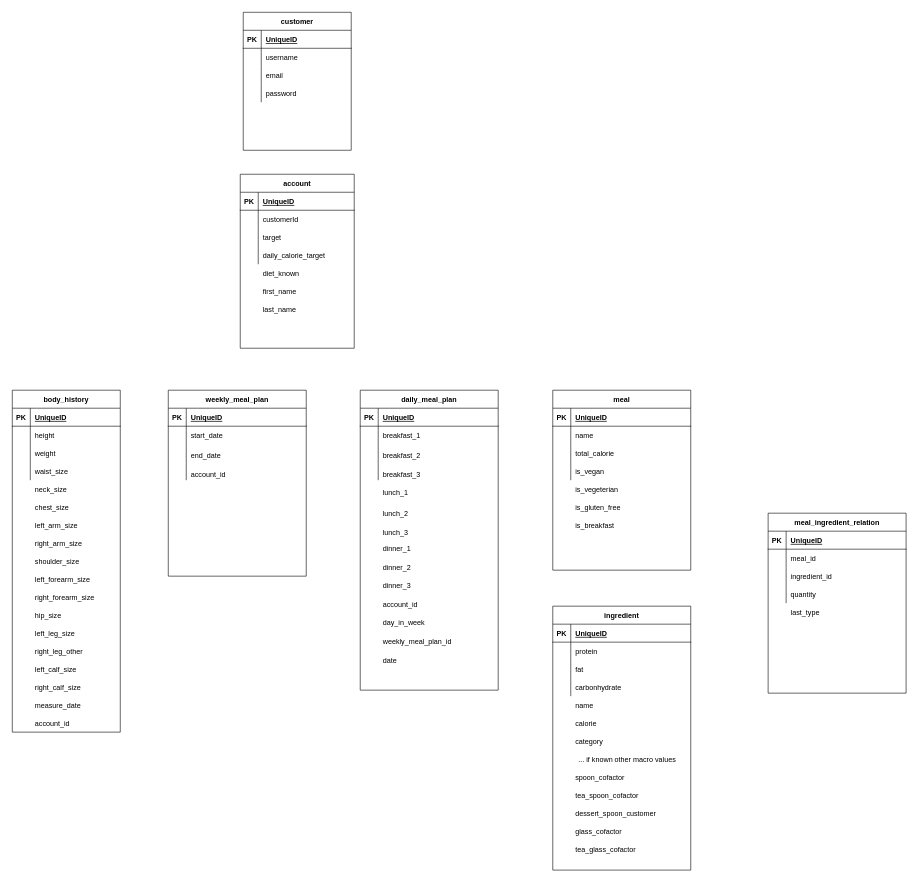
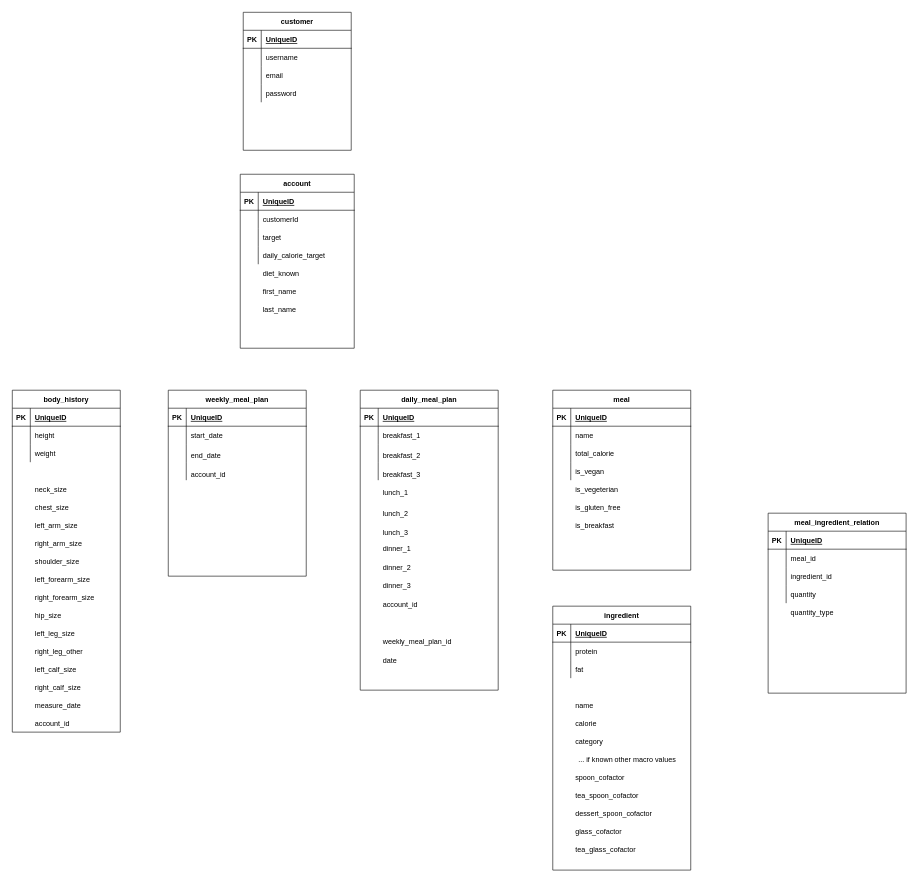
(75, 471) -> none
(808, 613) -> (816, 613)
(423, 623) -> none
(631, 687) -> none
(620, 814) -> (620, 814)
